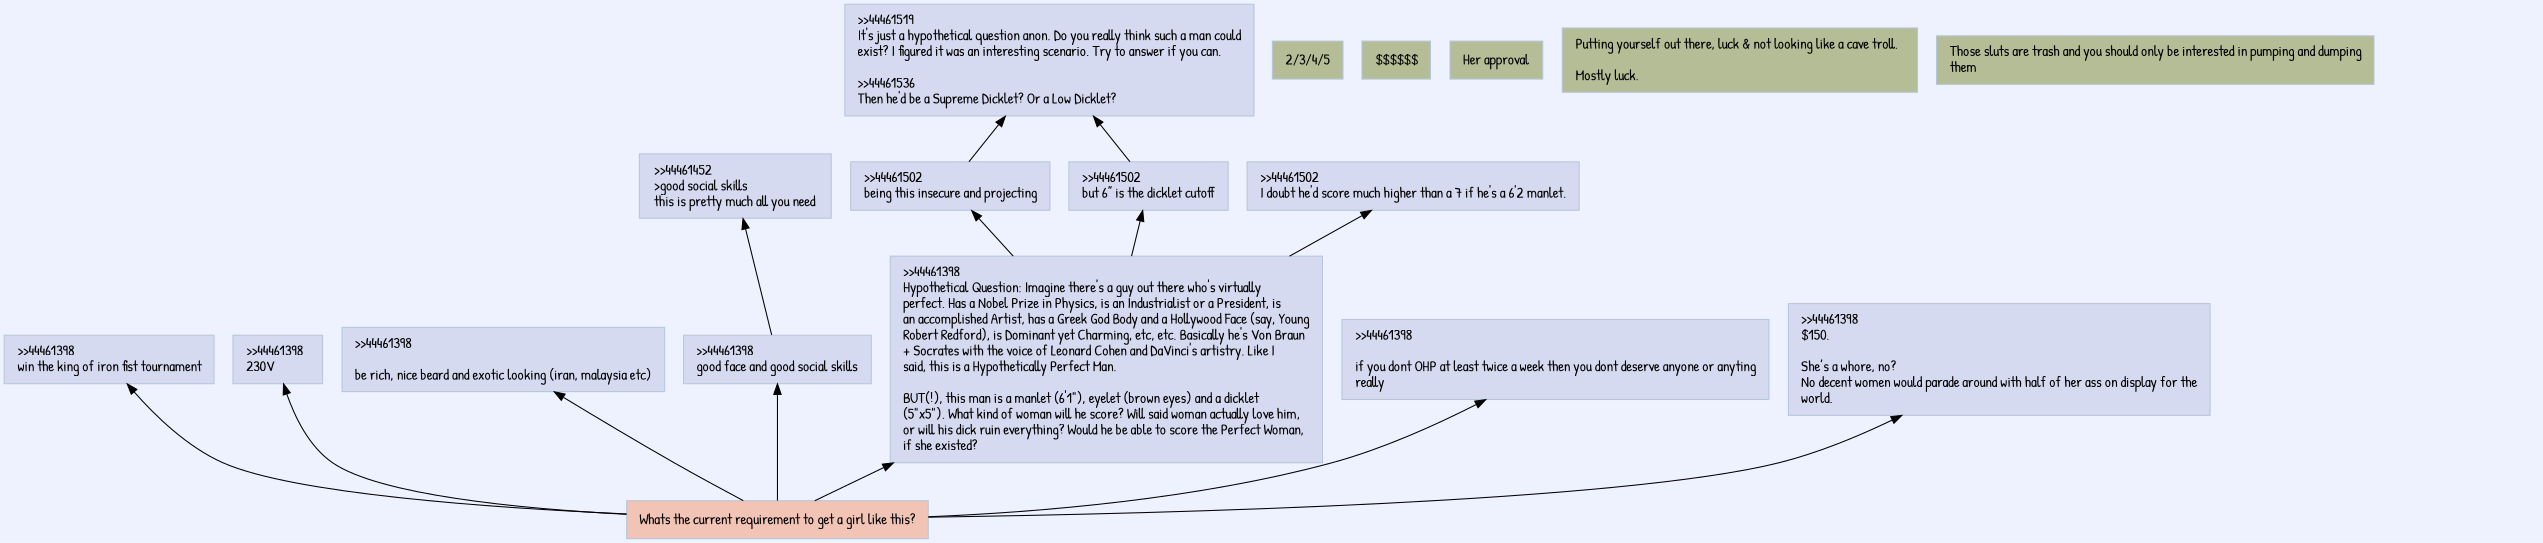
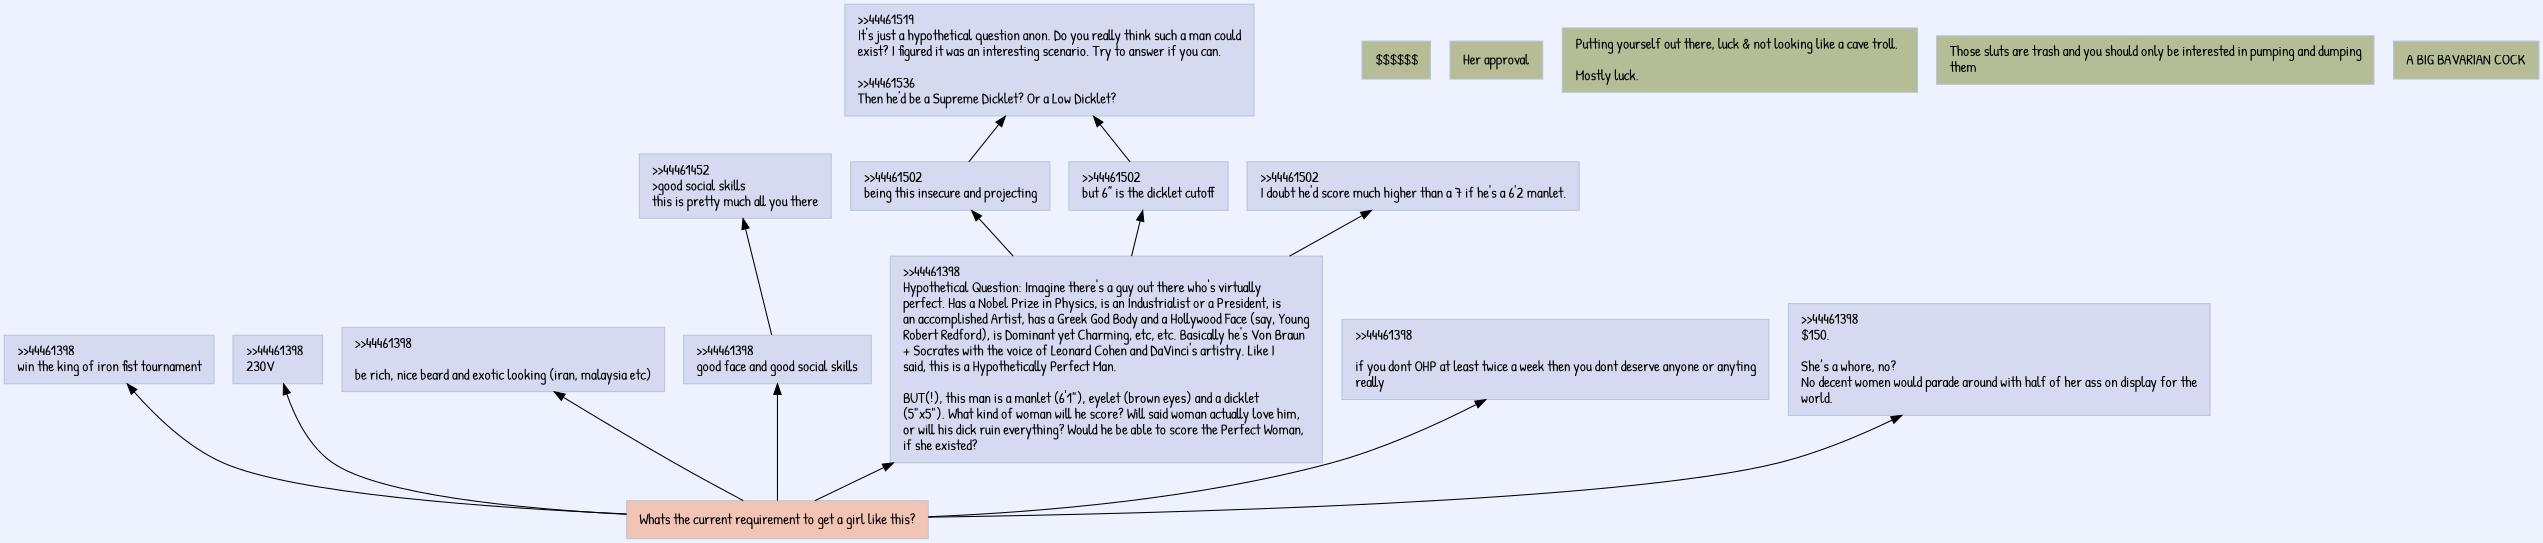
(1308, 60) -> none
none -> (2466, 60)
(735, 202) -> (735, 202)
